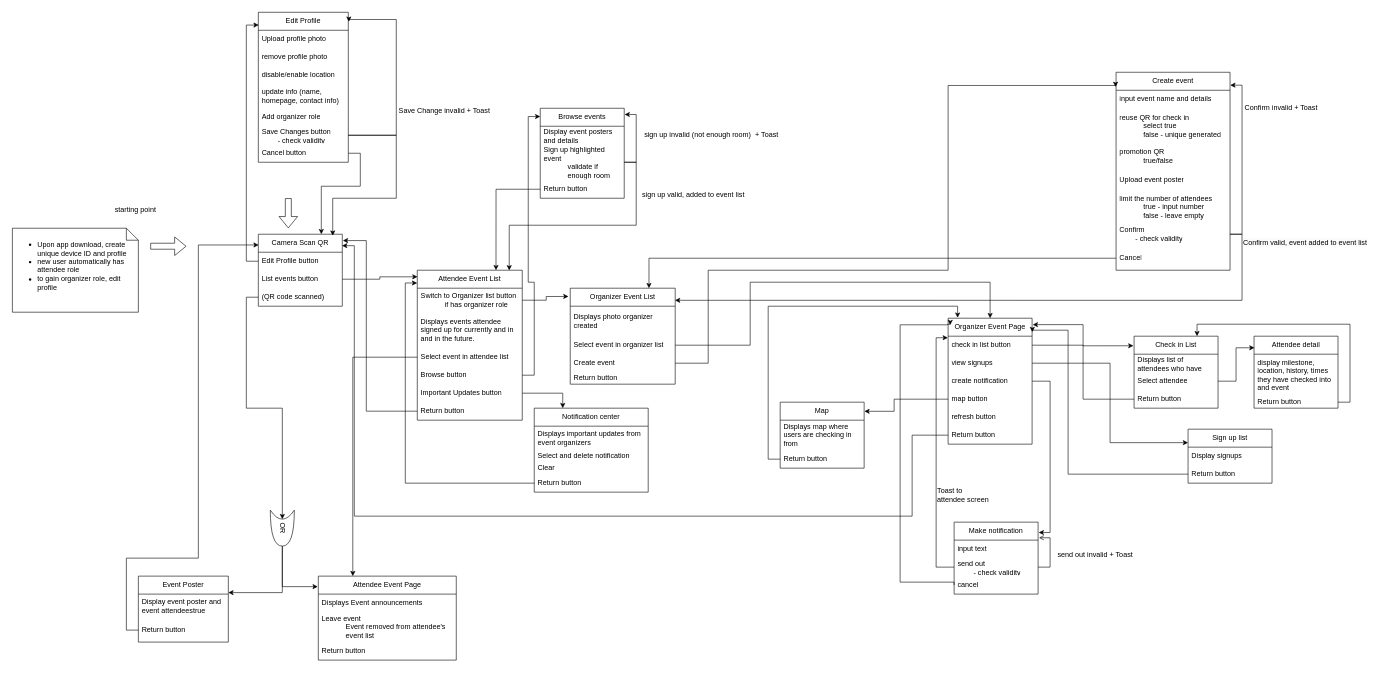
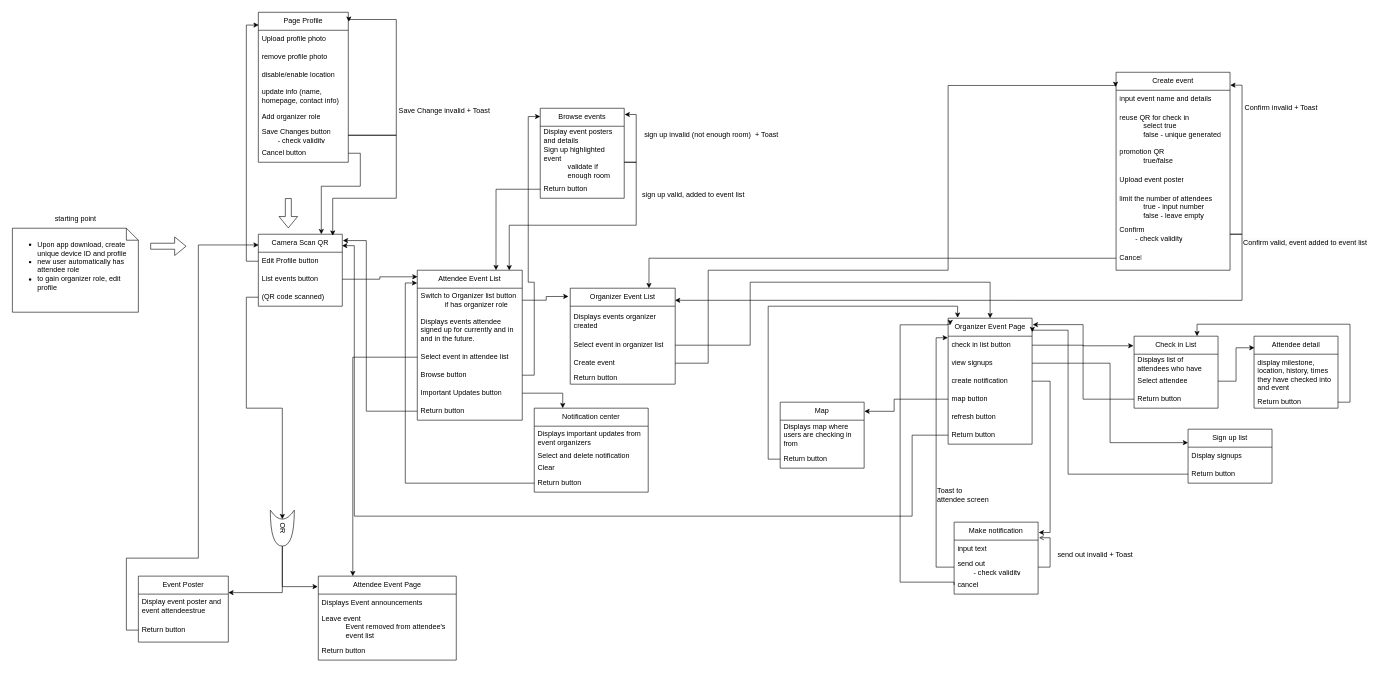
(303, 21) -> (303, 21)
(135, 210) -> (75, 219)
(623, 321) -> (623, 321)
